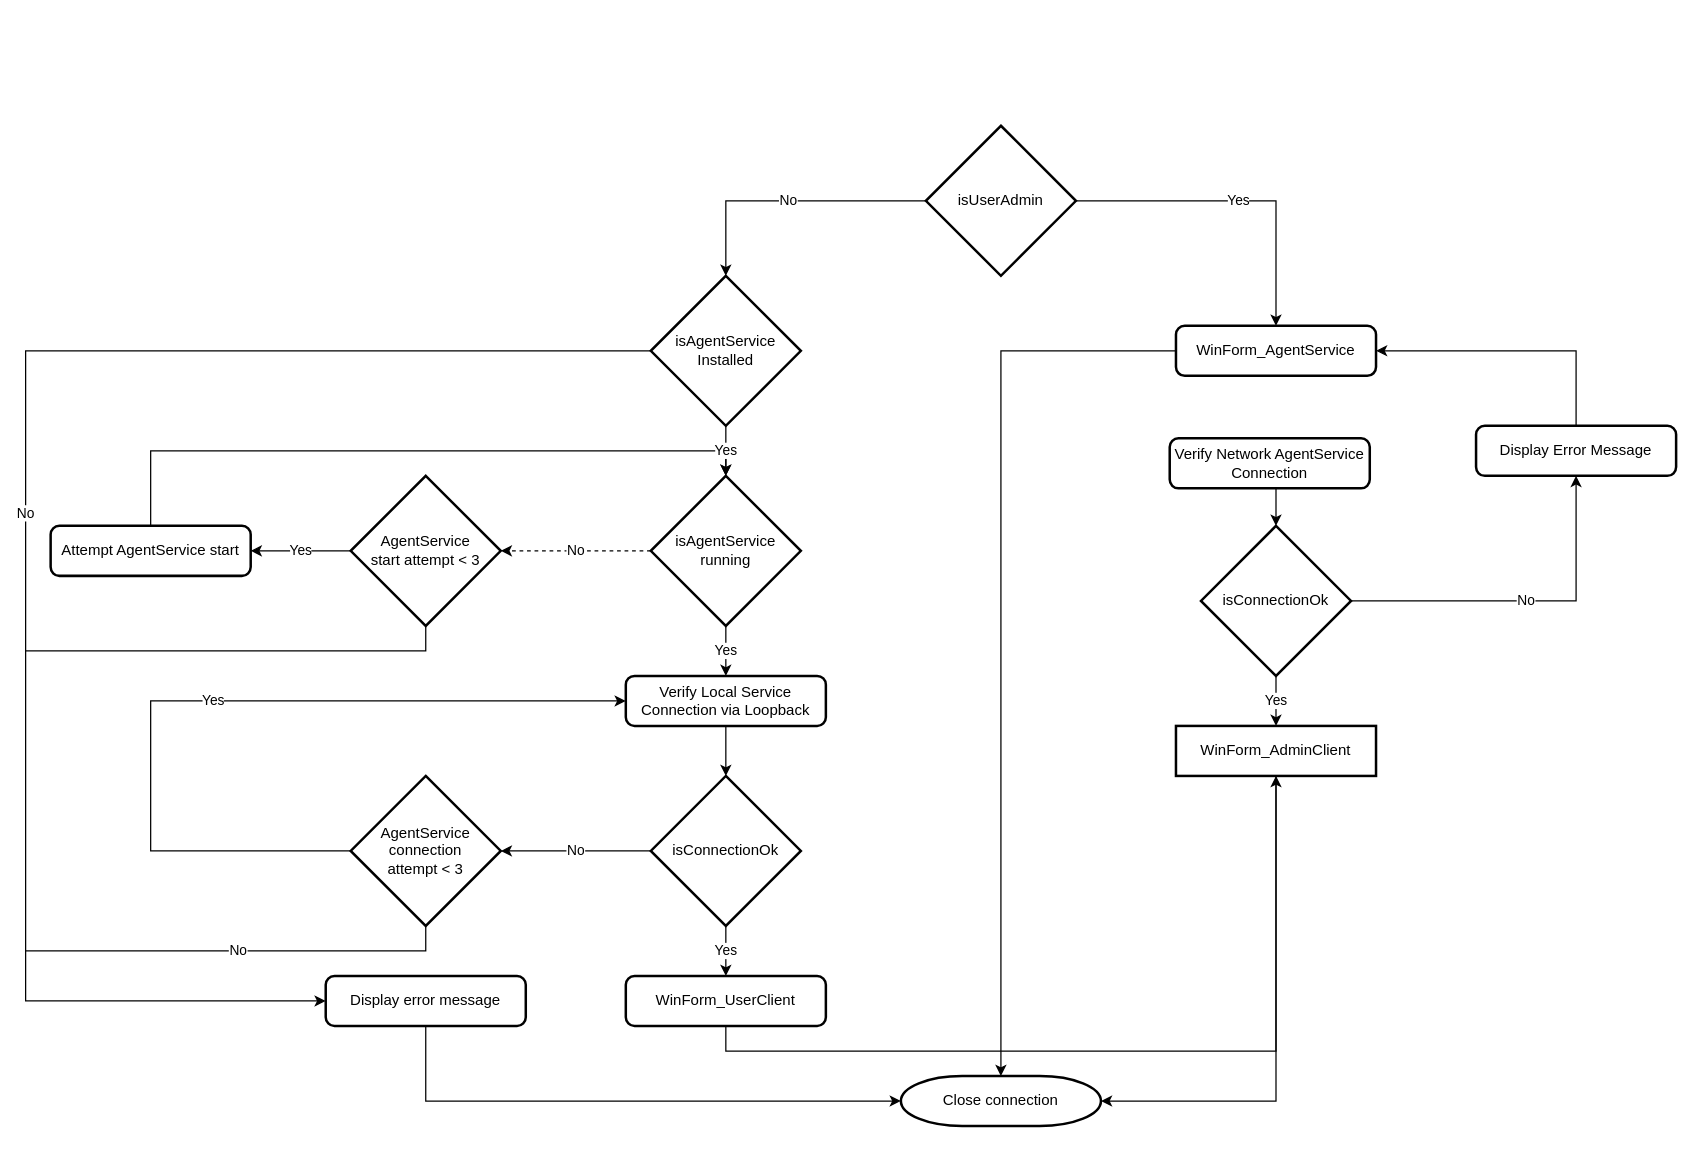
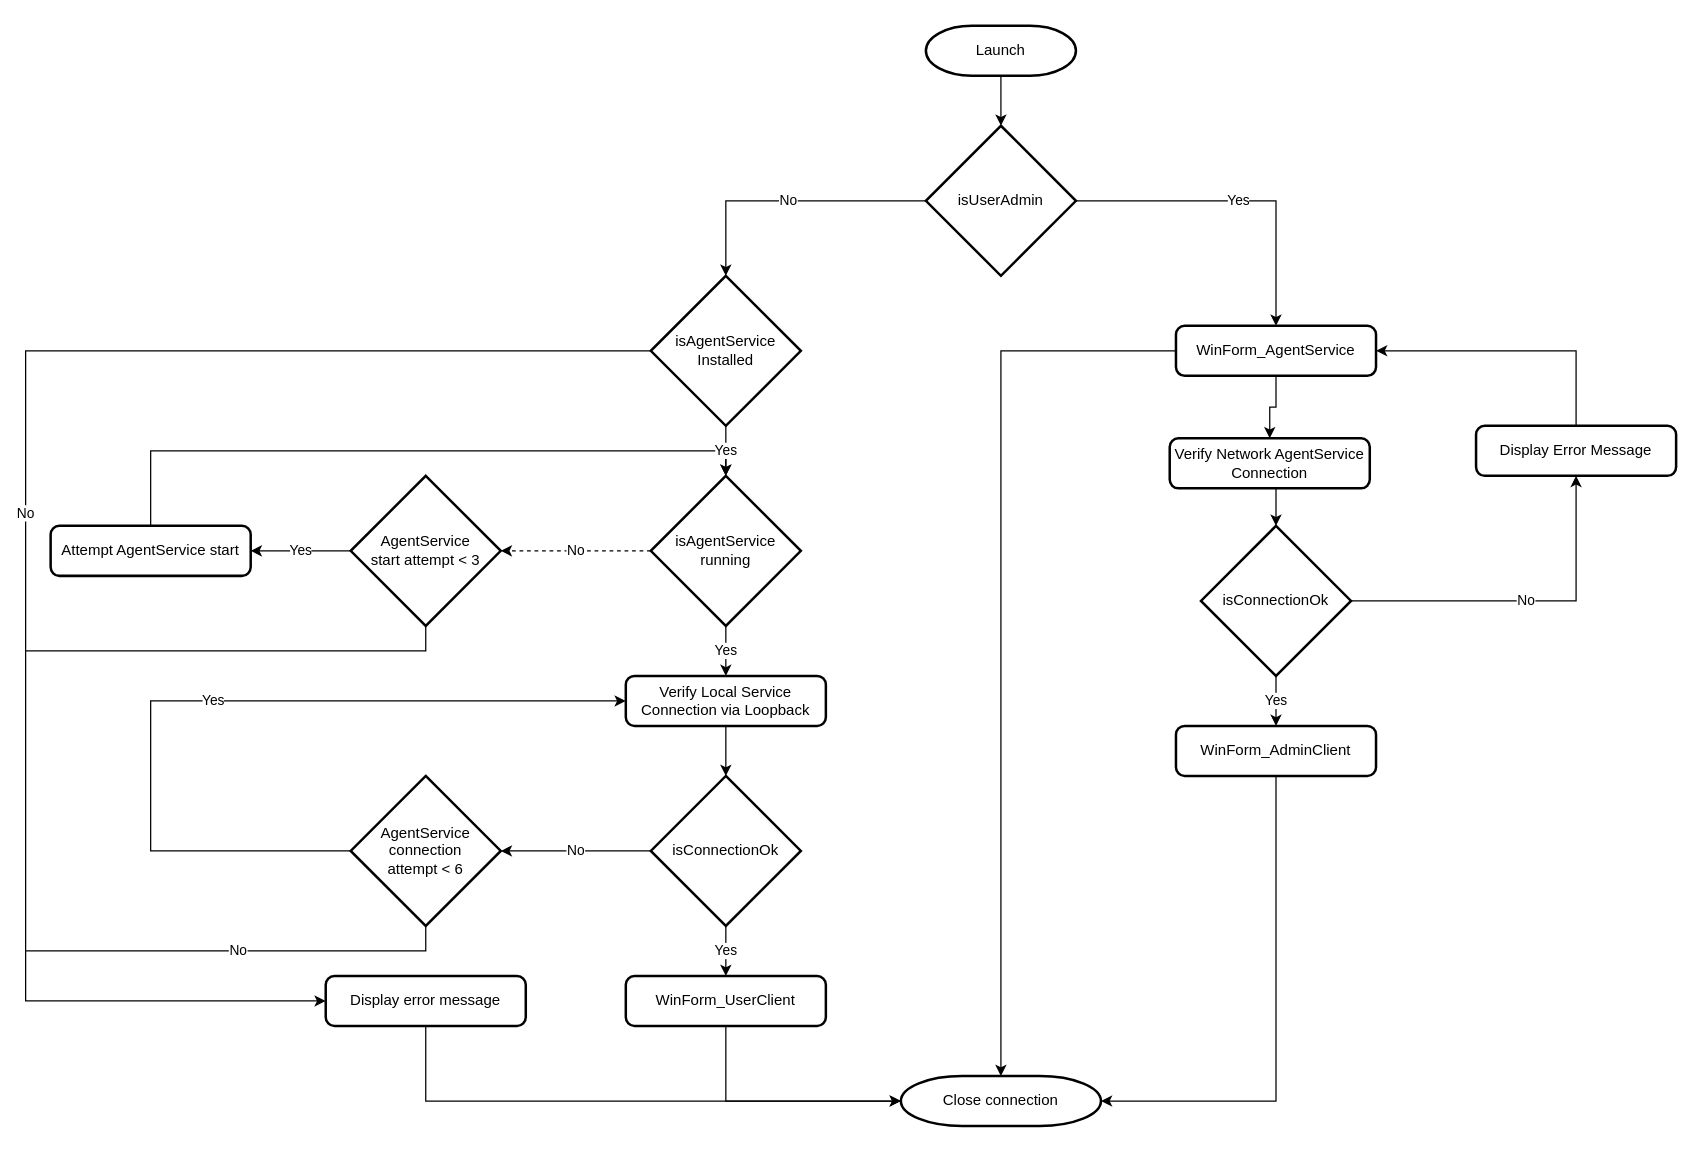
none -> (1001, 51)
none -> (1001, 97)
none -> (1276, 406)
(1276, 751) -> (1276, 751)
(426, 851) -> (426, 851)
(998, 1051) -> (726, 1073)
